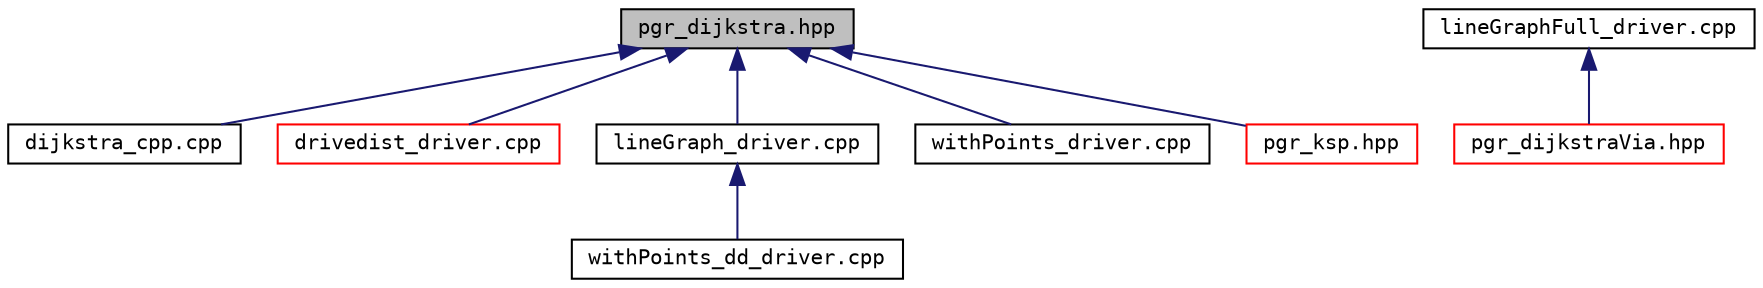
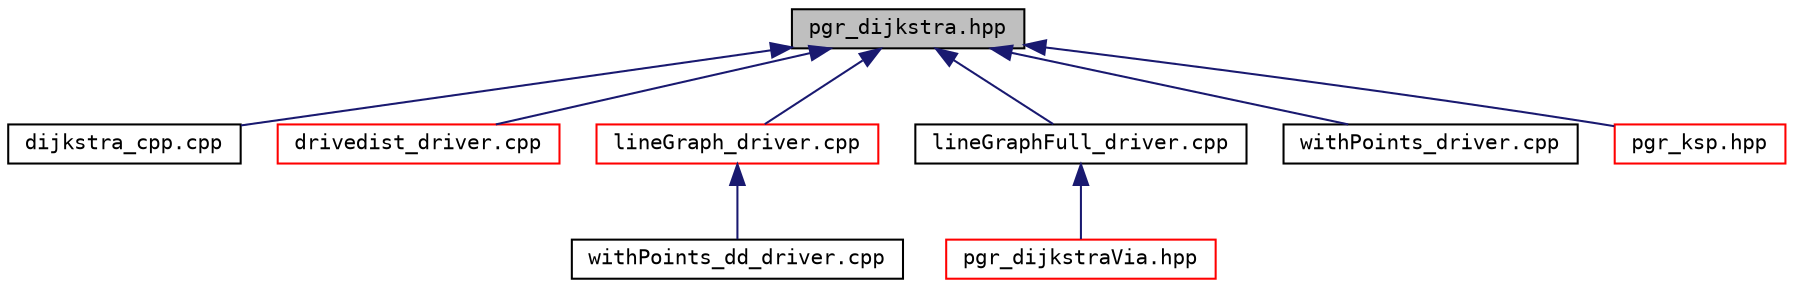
none -> (1003, 92)
(737, 144) -> (737, 144)
